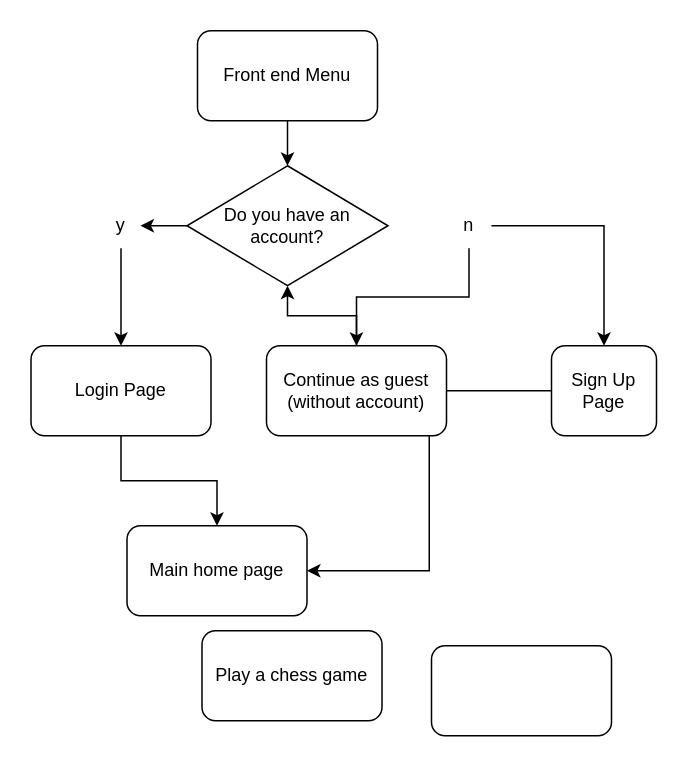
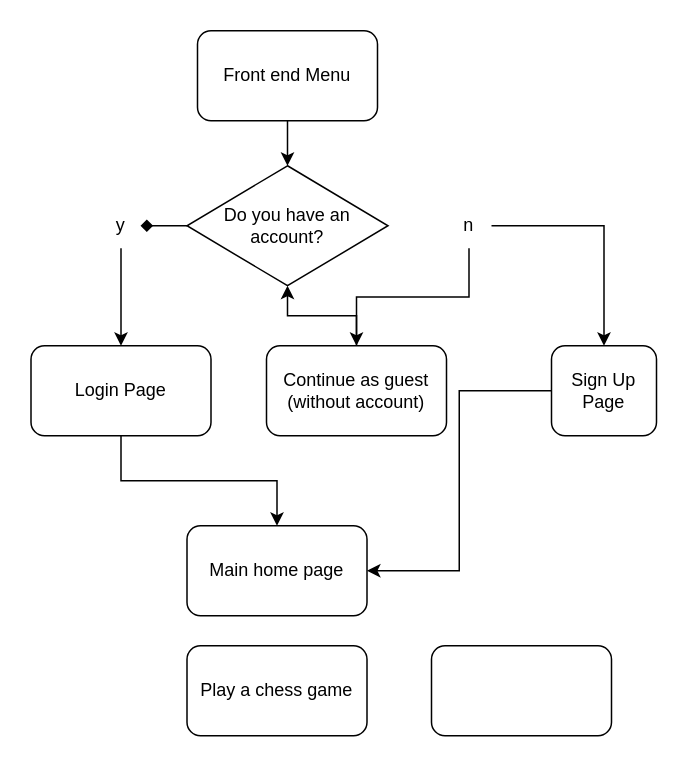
(148, 226) -> (147, 226)
(217, 571) -> (277, 571)
(292, 676) -> (277, 691)
